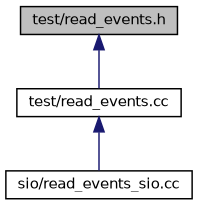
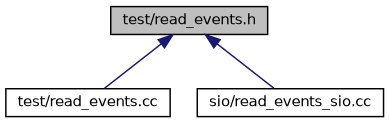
(99, 151) -> (245, 66)
